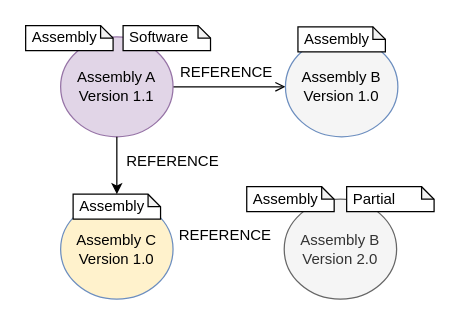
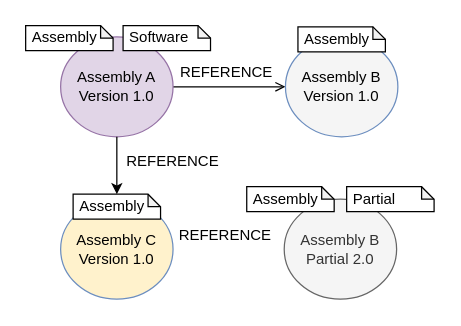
(117, 87) -> (117, 87)
(341, 249) -> (341, 249)
